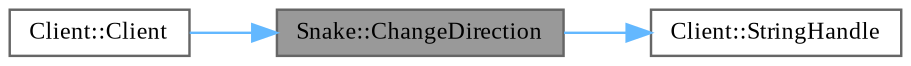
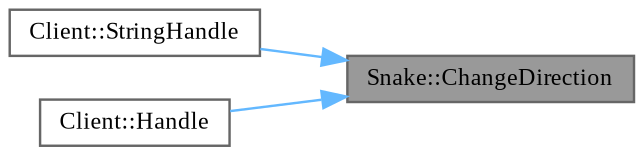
(100, 33) -> (135, 123)
(595, 33) -> (291, 53)
